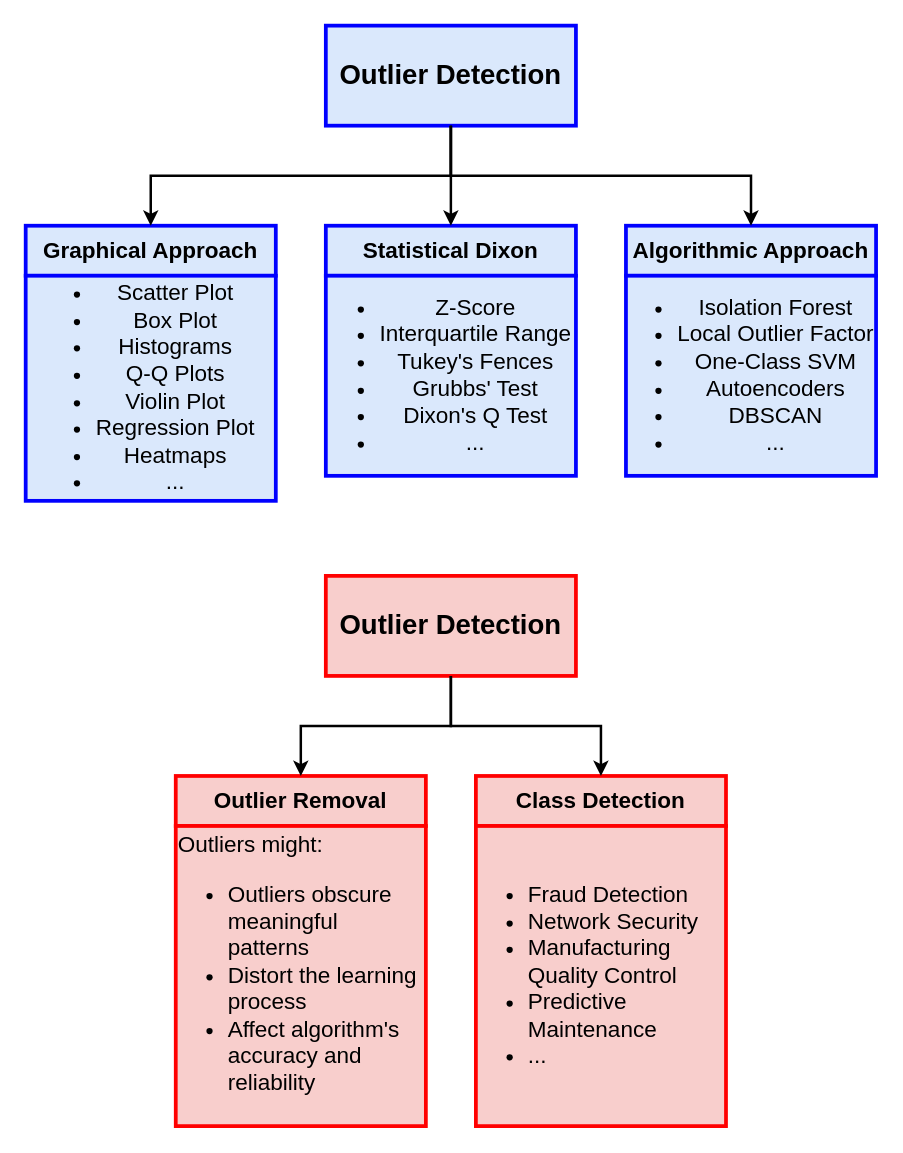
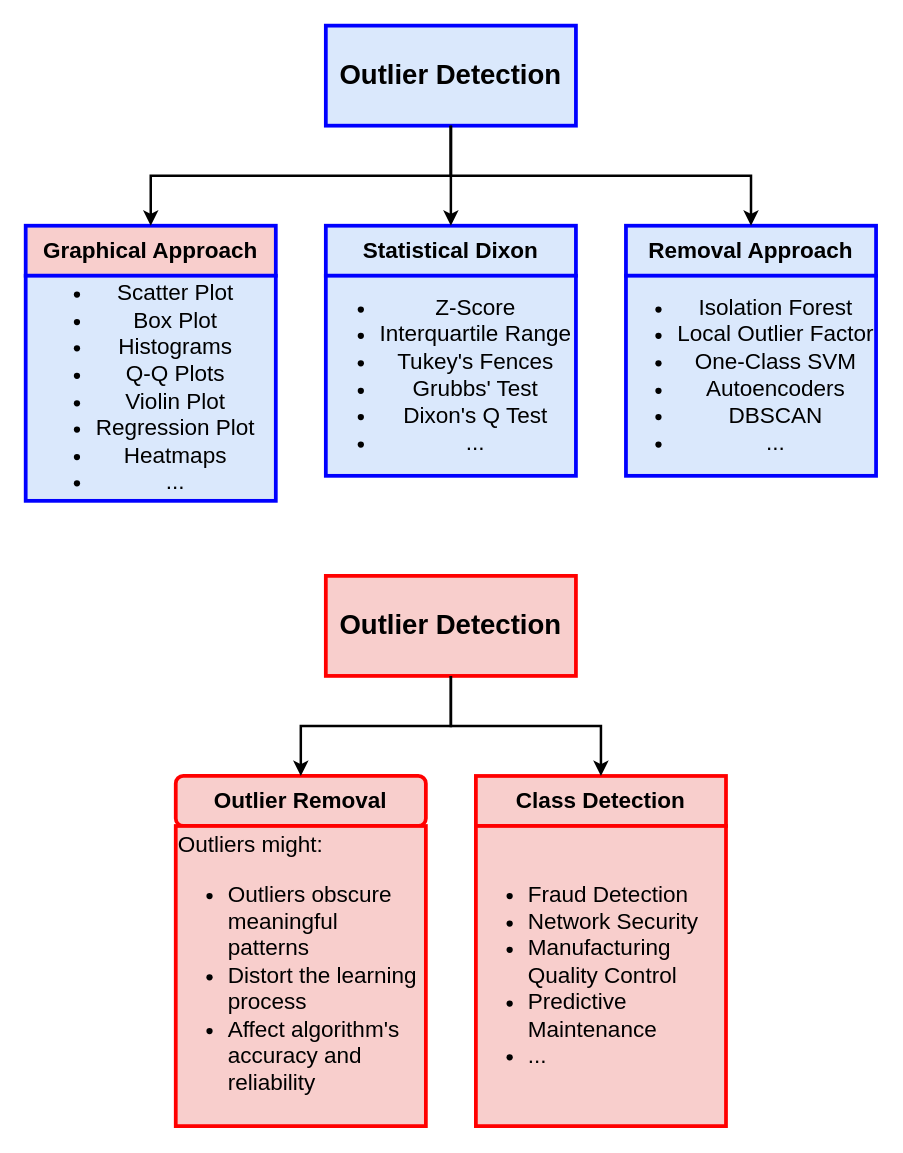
(151, 251) -> (151, 251)
(751, 251) -> (751, 251)
(301, 801) -> (301, 801)
